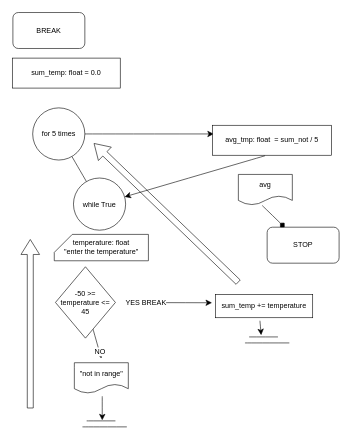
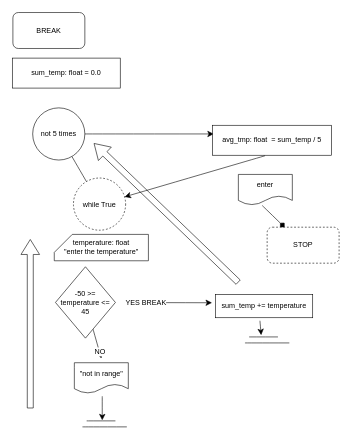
(59, 134) -> (59, 134)
(272, 140) -> (272, 140)
(266, 185) -> (266, 185)
(100, 204) -> (100, 204)
(303, 245) -> (303, 245)
